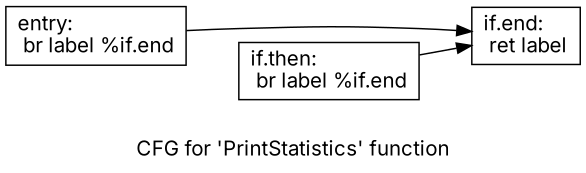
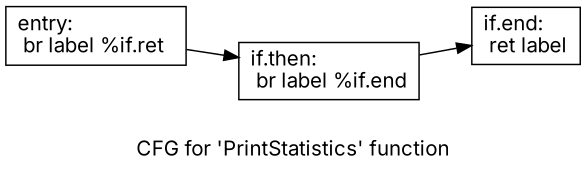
(321, 27) -> (205, 52)
(96, 46) -> (91, 46)
